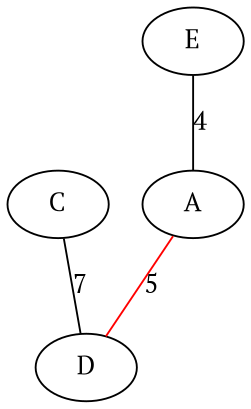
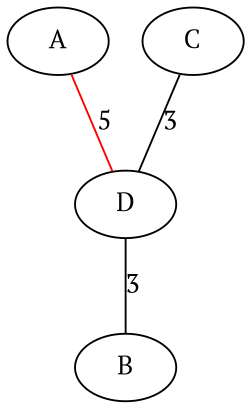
(193, 41) -> none
(81, 286) -> (171, 123)
none -> (126, 368)
